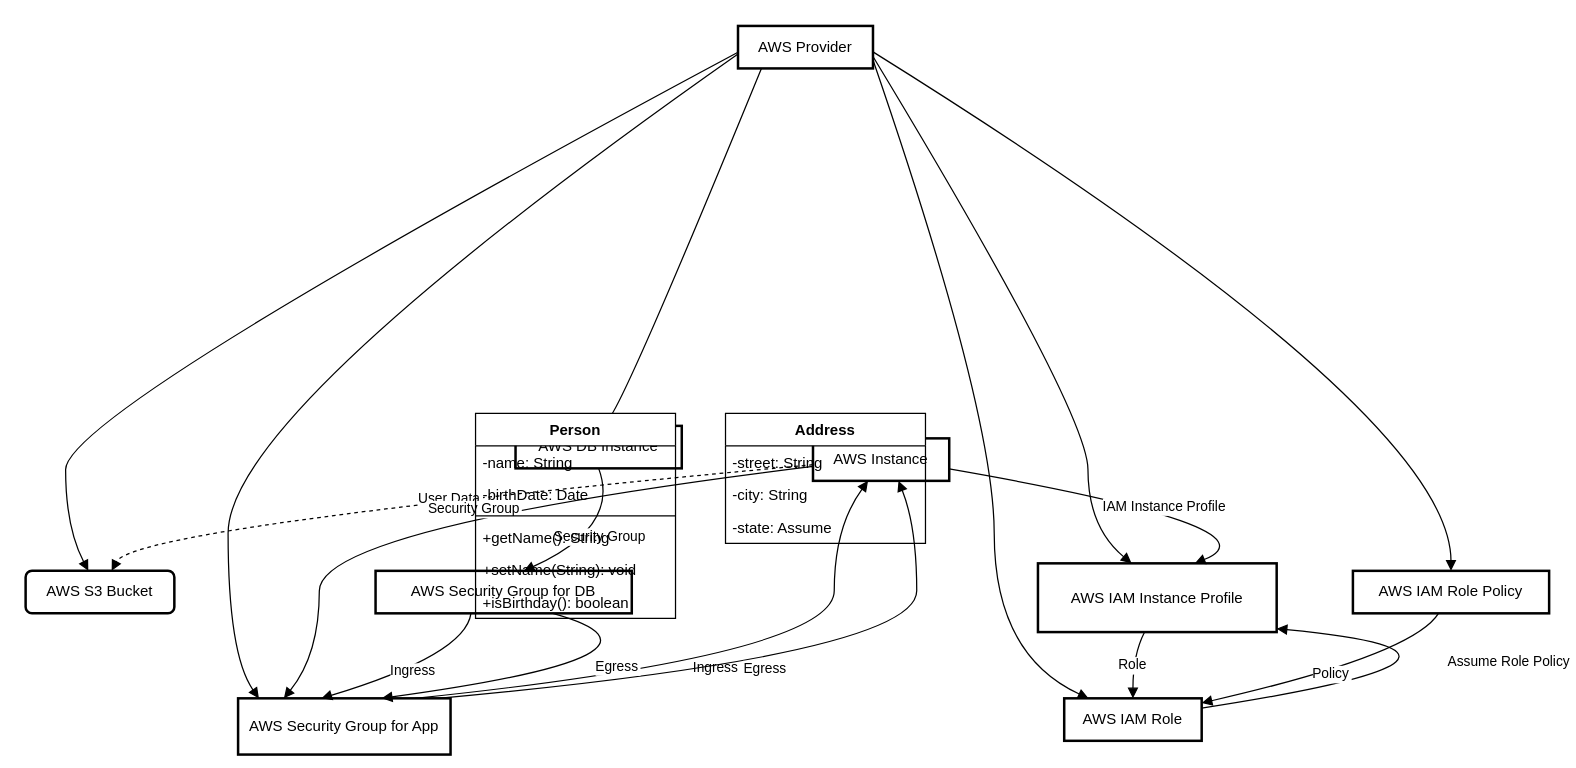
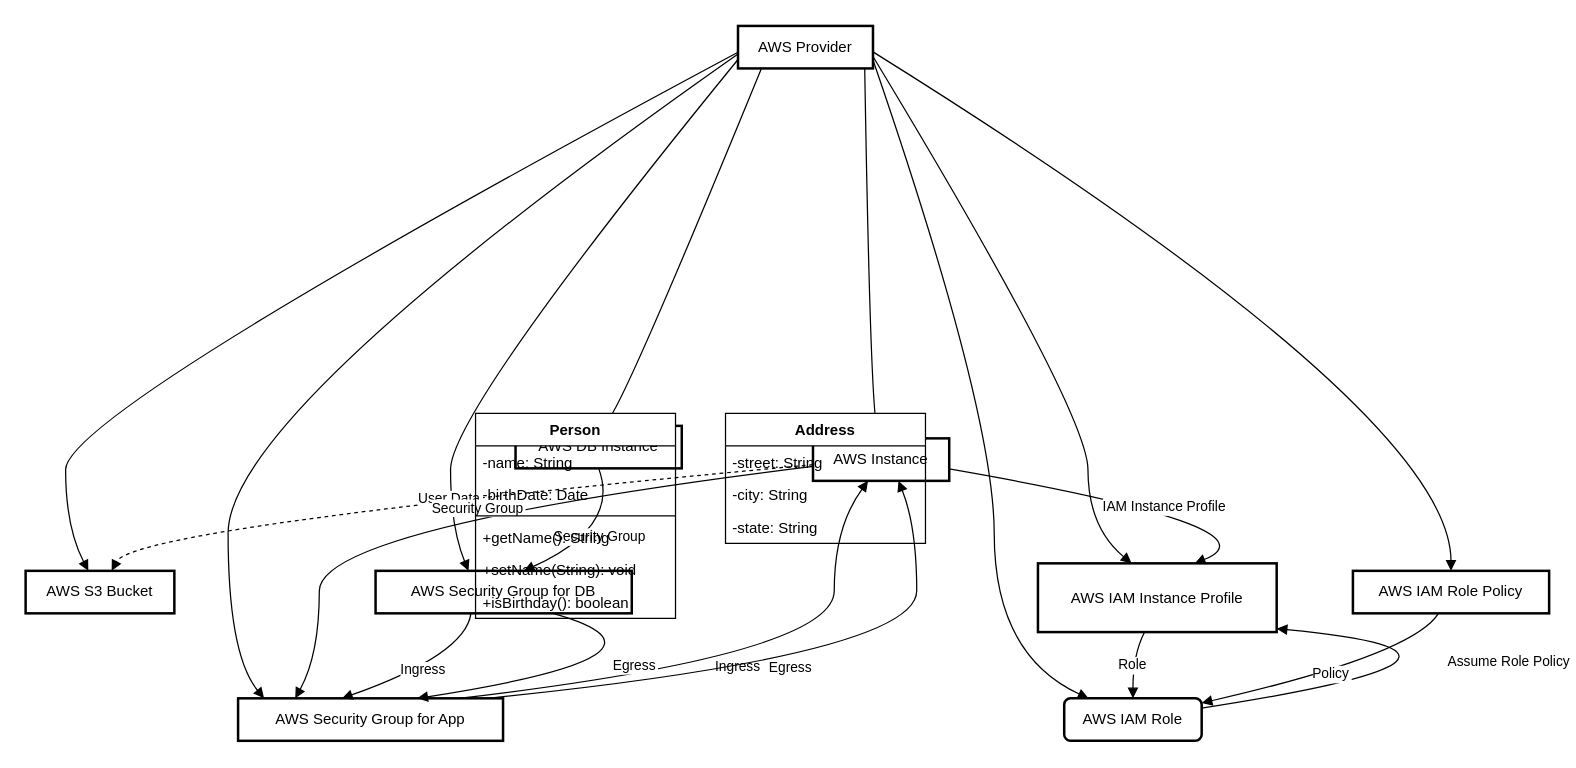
none -> (868, 240)
none -> (556, 292)
(787, 528) -> (785, 528)
(100, 592) -> (100, 592)
(1133, 719) -> (1133, 719)
(344, 726) -> (371, 719)
